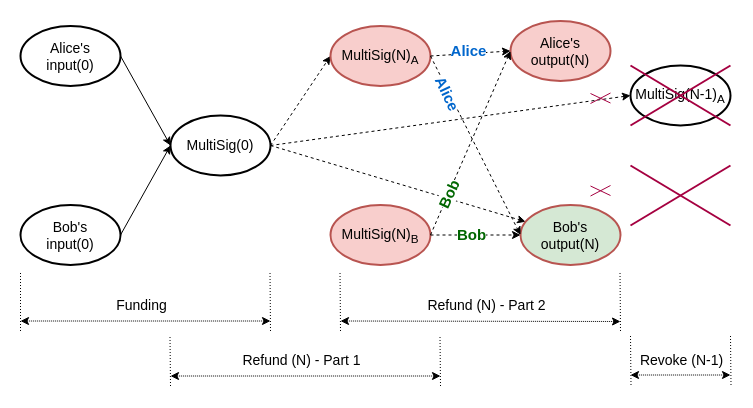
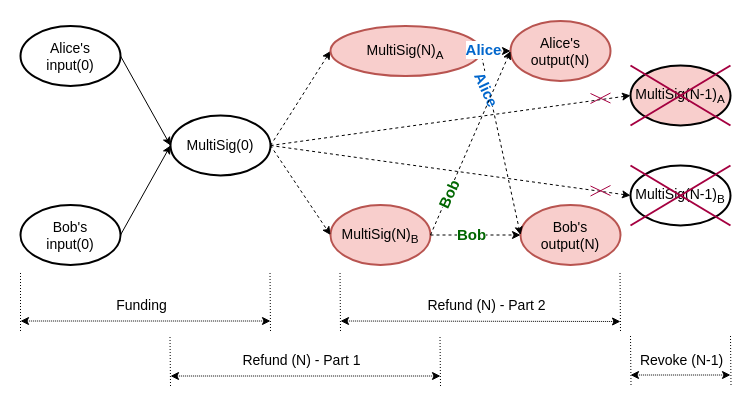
(381, 56) -> (406, 51)
(681, 96) -> (681, 96)
none -> (438, 169)
(357, 171) -> (300, 189)
none -> (681, 196)
(571, 235) -> (571, 235)
